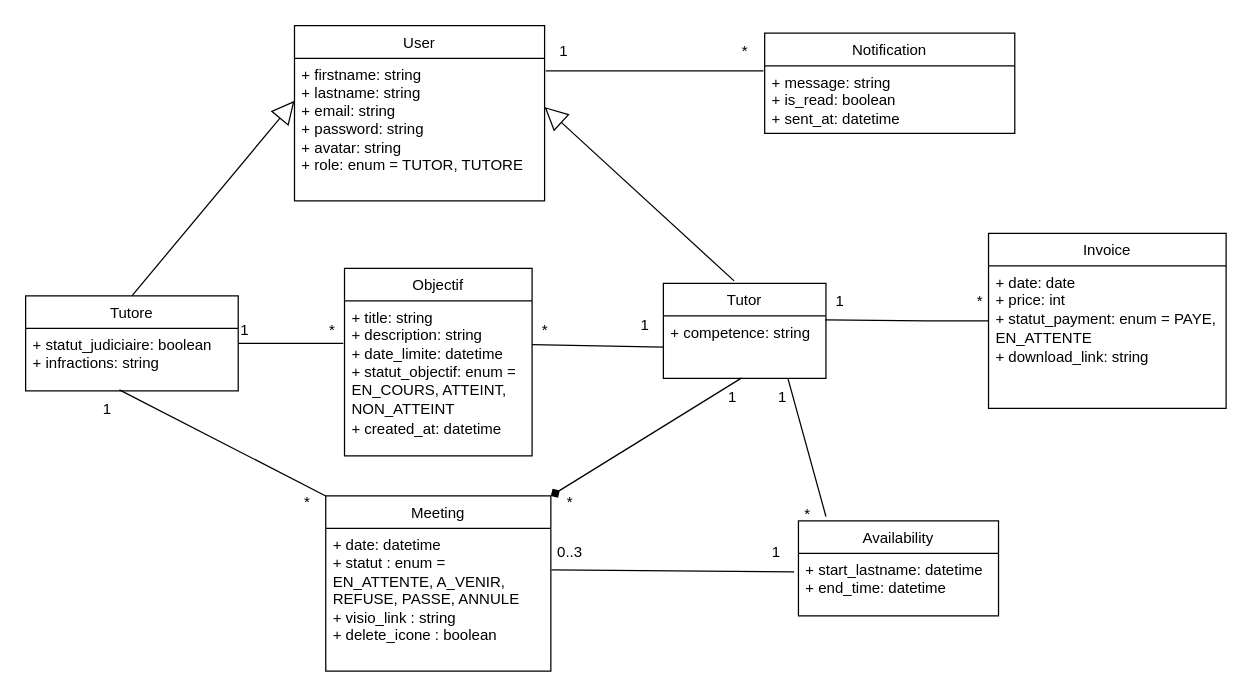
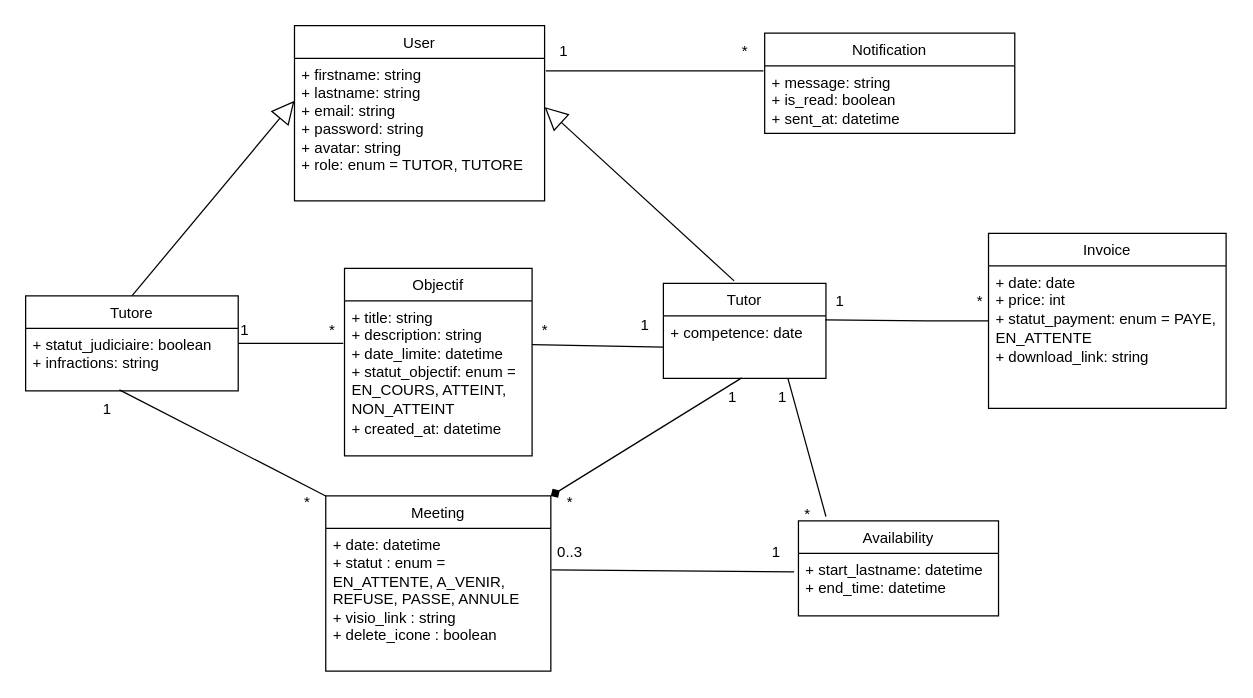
(746, 342) -> (740, 333)
